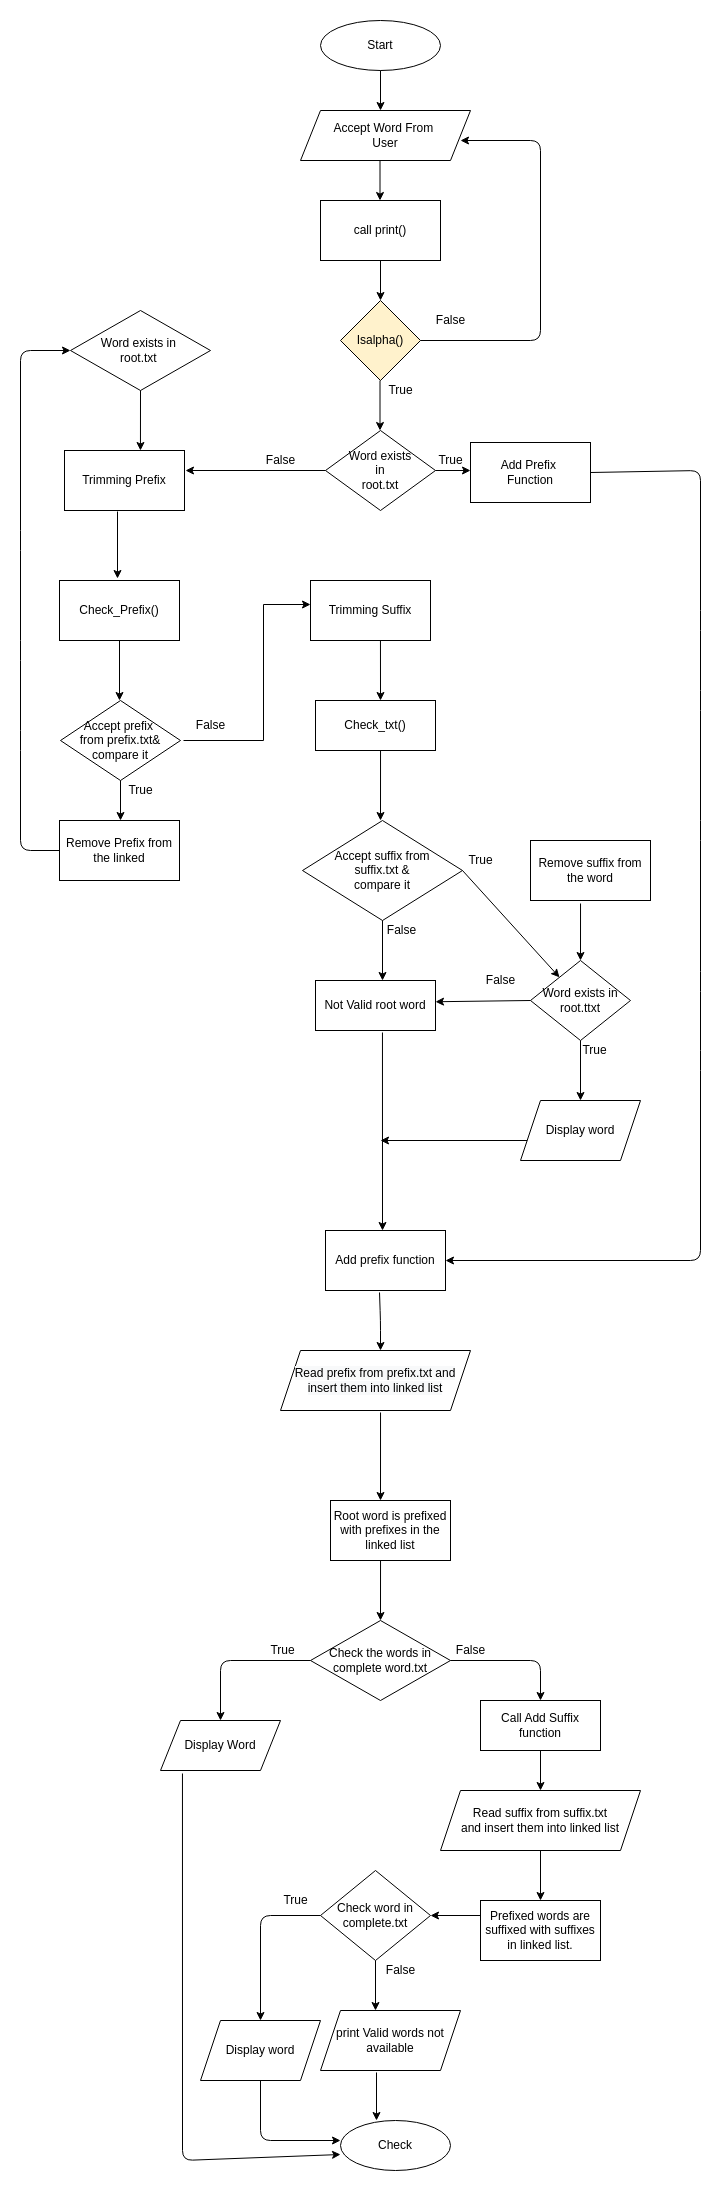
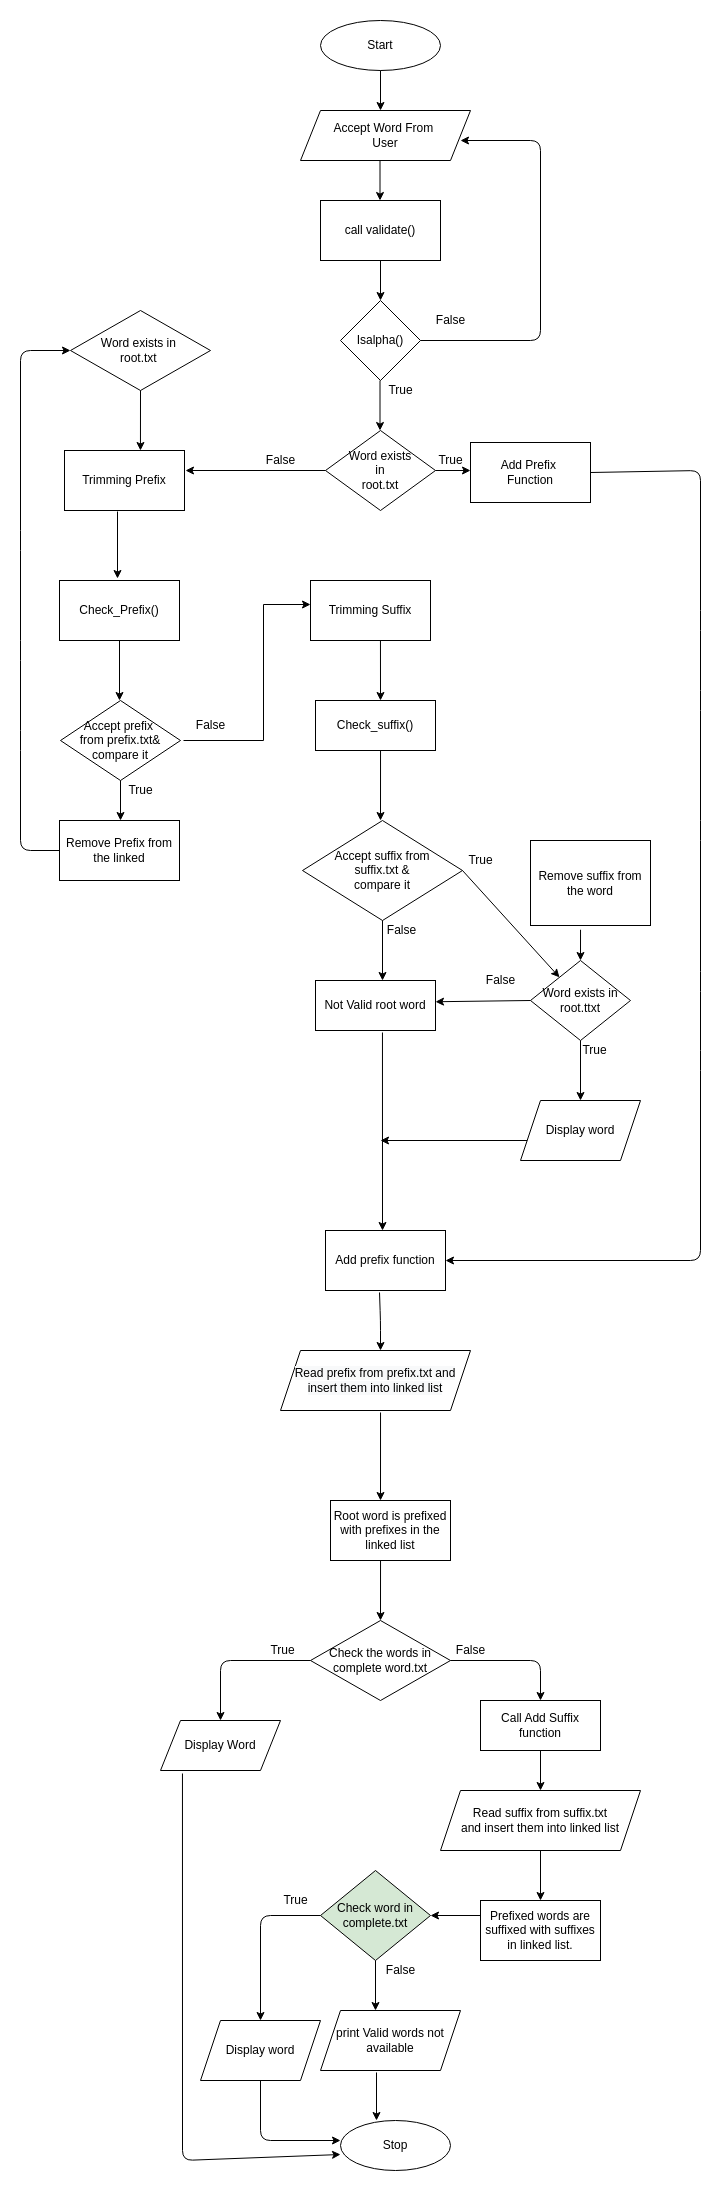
(381, 231) -> (381, 231)
(381, 341) -> (381, 341)
(376, 726) -> (376, 726)
(591, 871) -> (591, 883)
(376, 1916) -> (376, 1916)
(396, 2146) -> (396, 2146)
